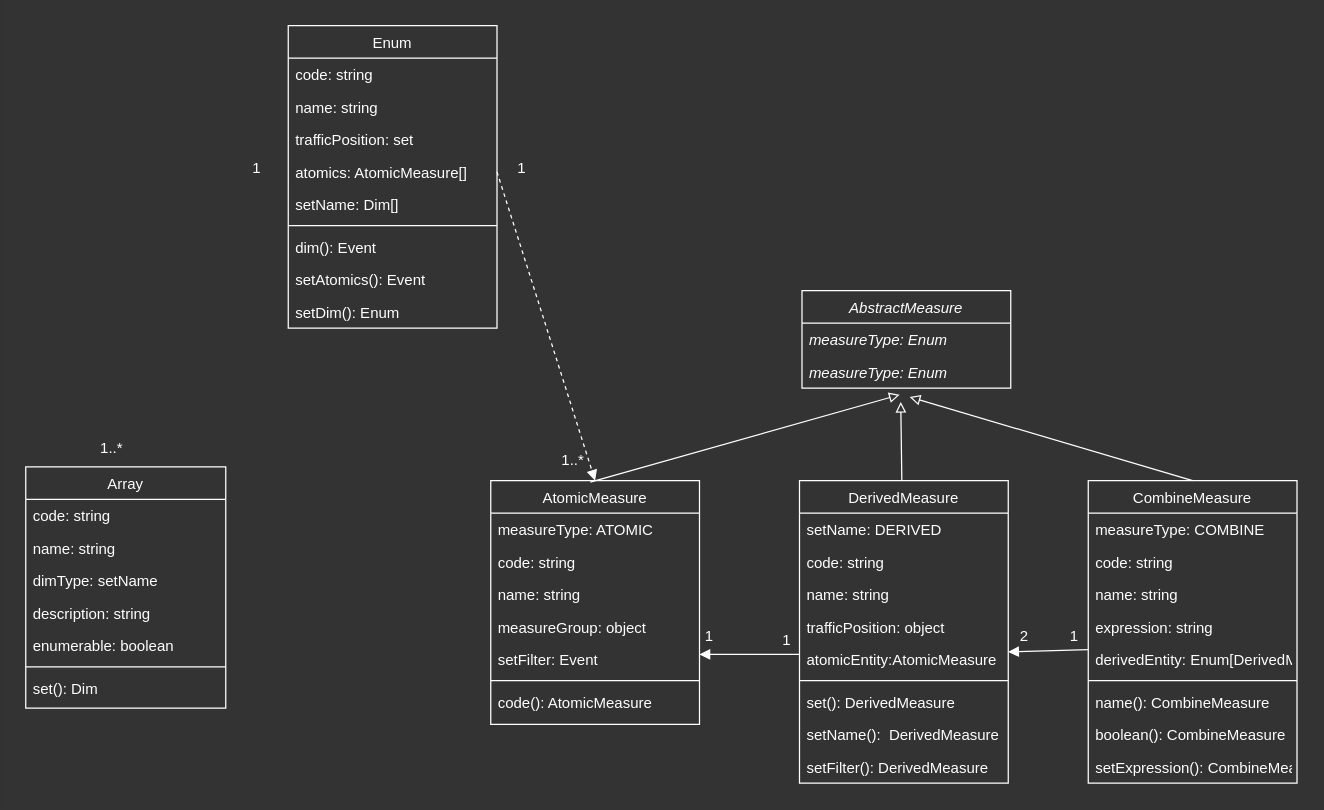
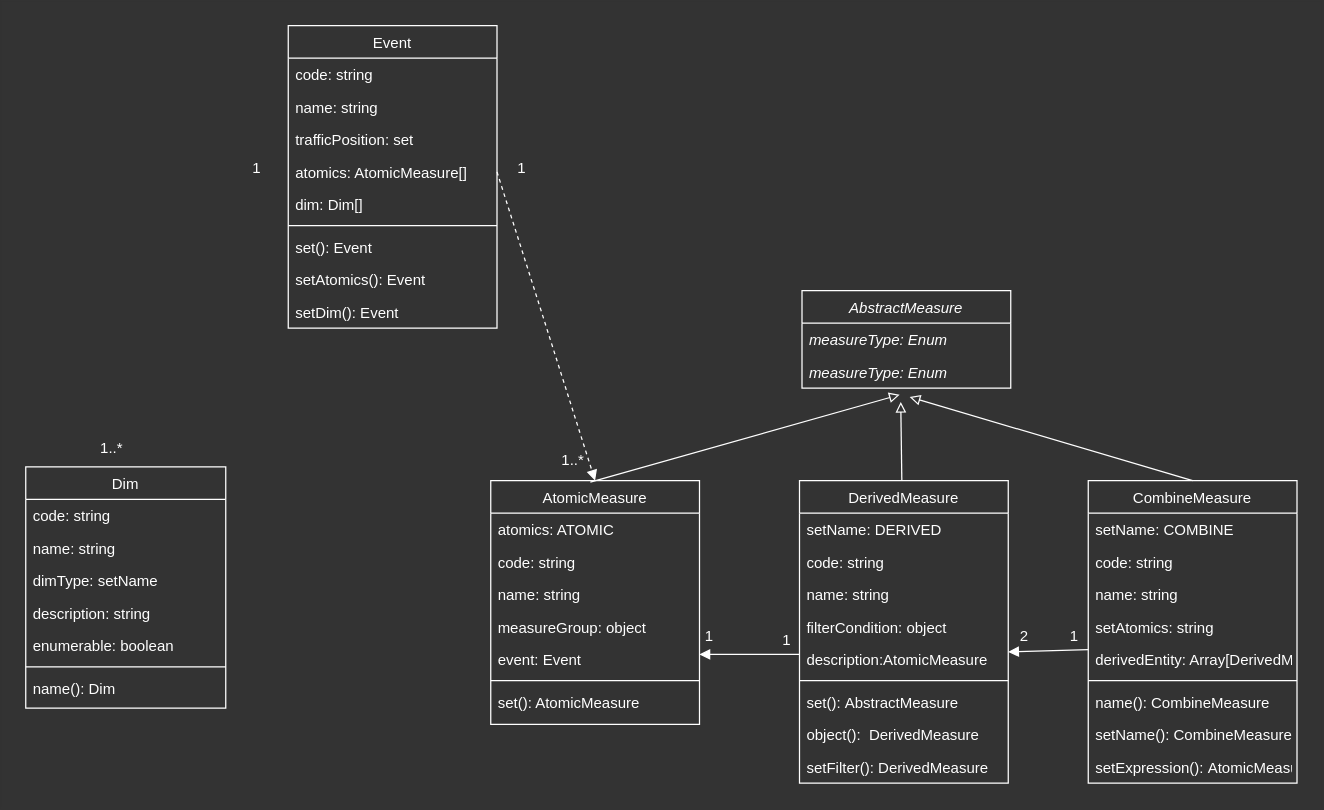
(392, 43) -> (392, 43)
(348, 205) -> (329, 205)
(340, 248) -> (342, 248)
(348, 313) -> (352, 313)
(125, 484) -> (125, 484)
(573, 530) -> (555, 530)
(1175, 530) -> (1158, 530)
(893, 628) -> (891, 628)
(1163, 628) -> (1163, 628)
(557, 660) -> (544, 660)
(908, 660) -> (903, 660)
(1232, 660) -> (1236, 660)
(69, 689) -> (73, 689)
(580, 703) -> (576, 703)
(891, 703) -> (897, 703)
(910, 735) -> (905, 735)
(1192, 735) -> (1194, 735)
(1219, 768) -> (1215, 768)
